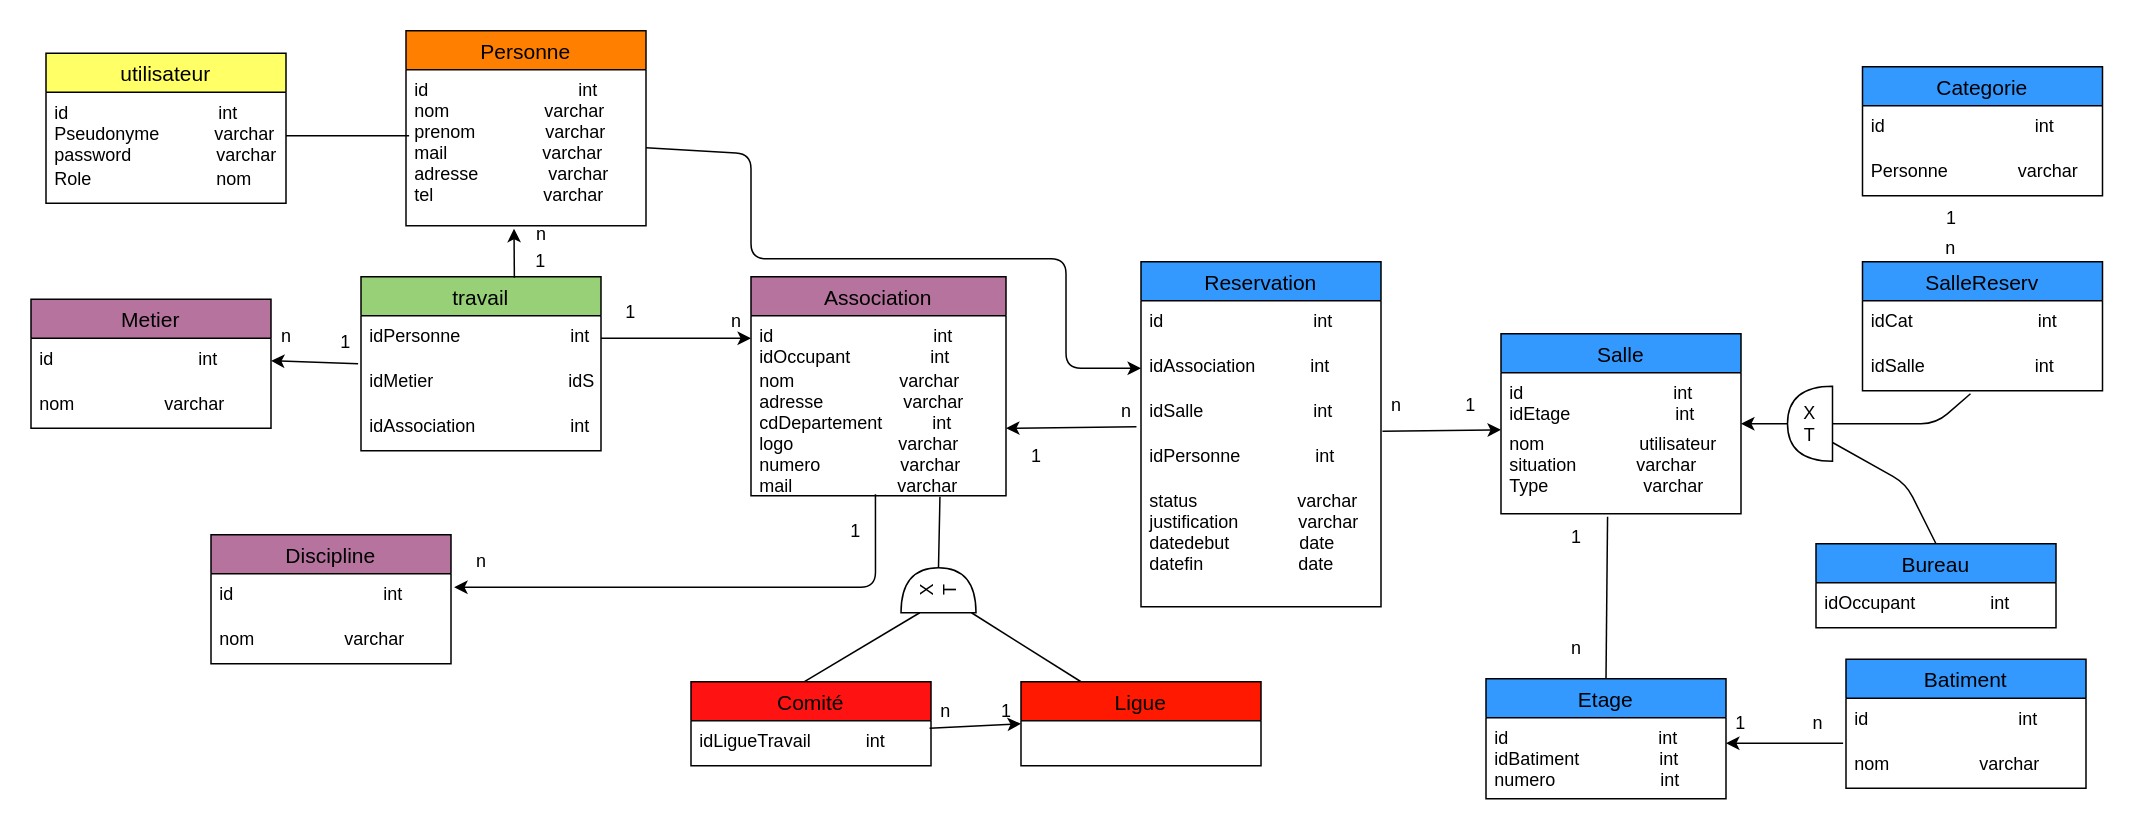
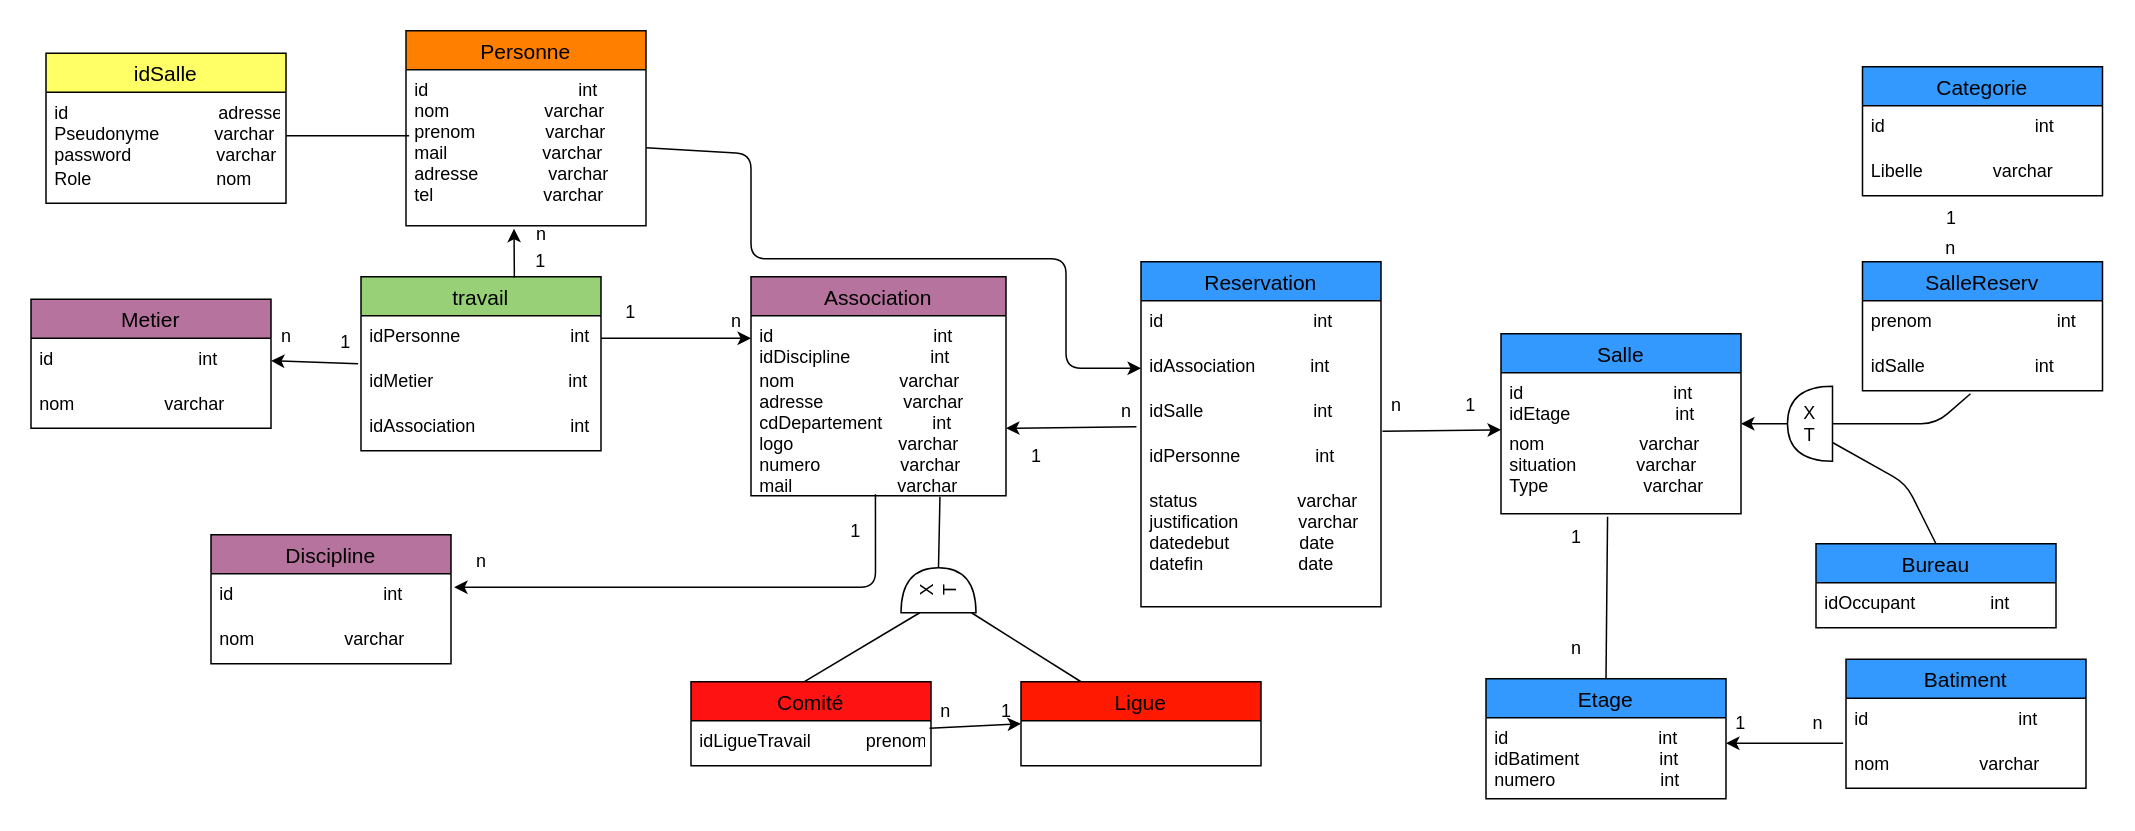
(165, 74) -> (165, 74)
(219, 113) -> (241, 113)
(2014, 171) -> (2002, 171)
(2016, 321) -> (2023, 321)
(910, 336) -> (910, 336)
(567, 381) -> (551, 381)
(1666, 444) -> (1653, 444)
(826, 741) -> (844, 741)
